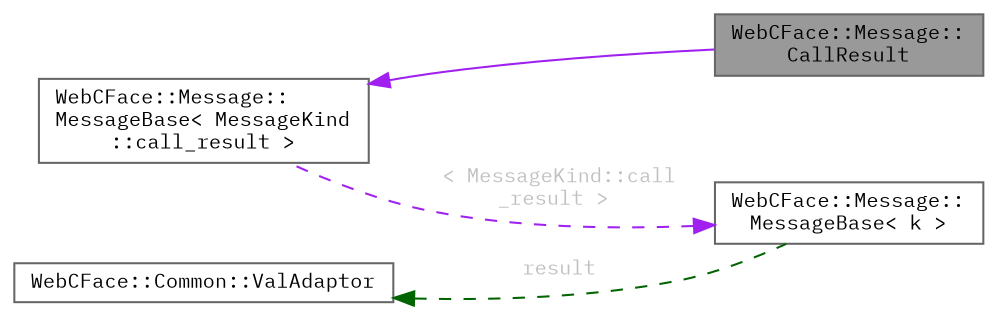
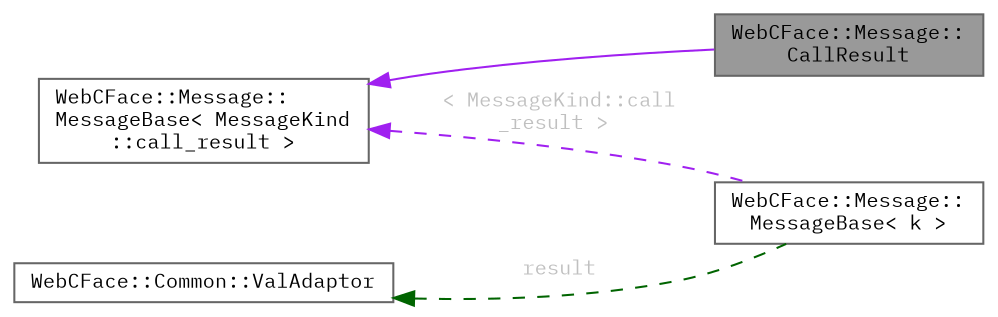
(487, 220) -> (570, 149)
